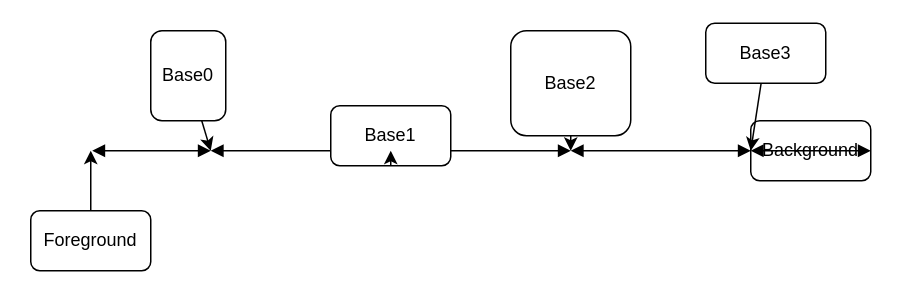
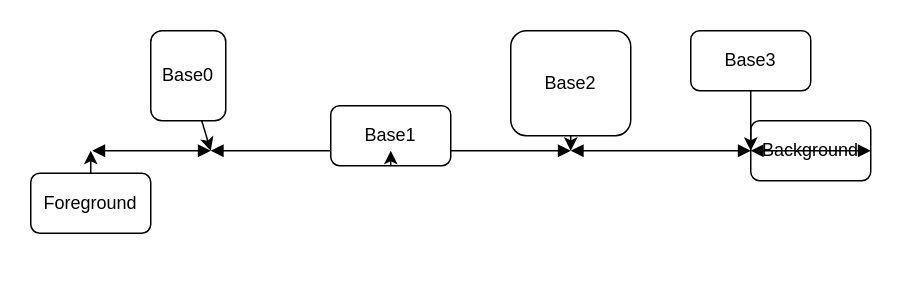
(766, 53) -> (751, 61)
(91, 241) -> (91, 203)
